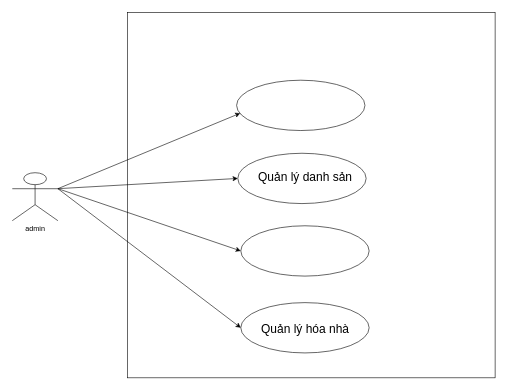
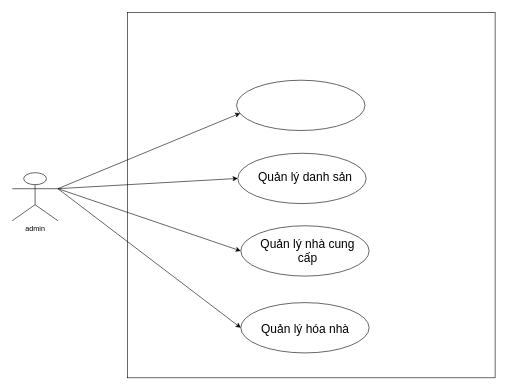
none -> (308, 251)
